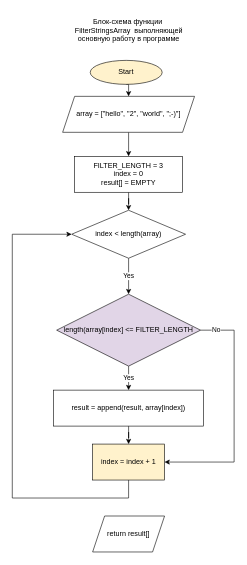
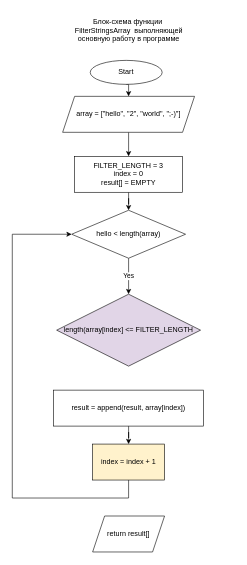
(126, 72) -> (126, 72)
(129, 234) -> (129, 234)
(216, 330) -> none
(129, 376) -> none
